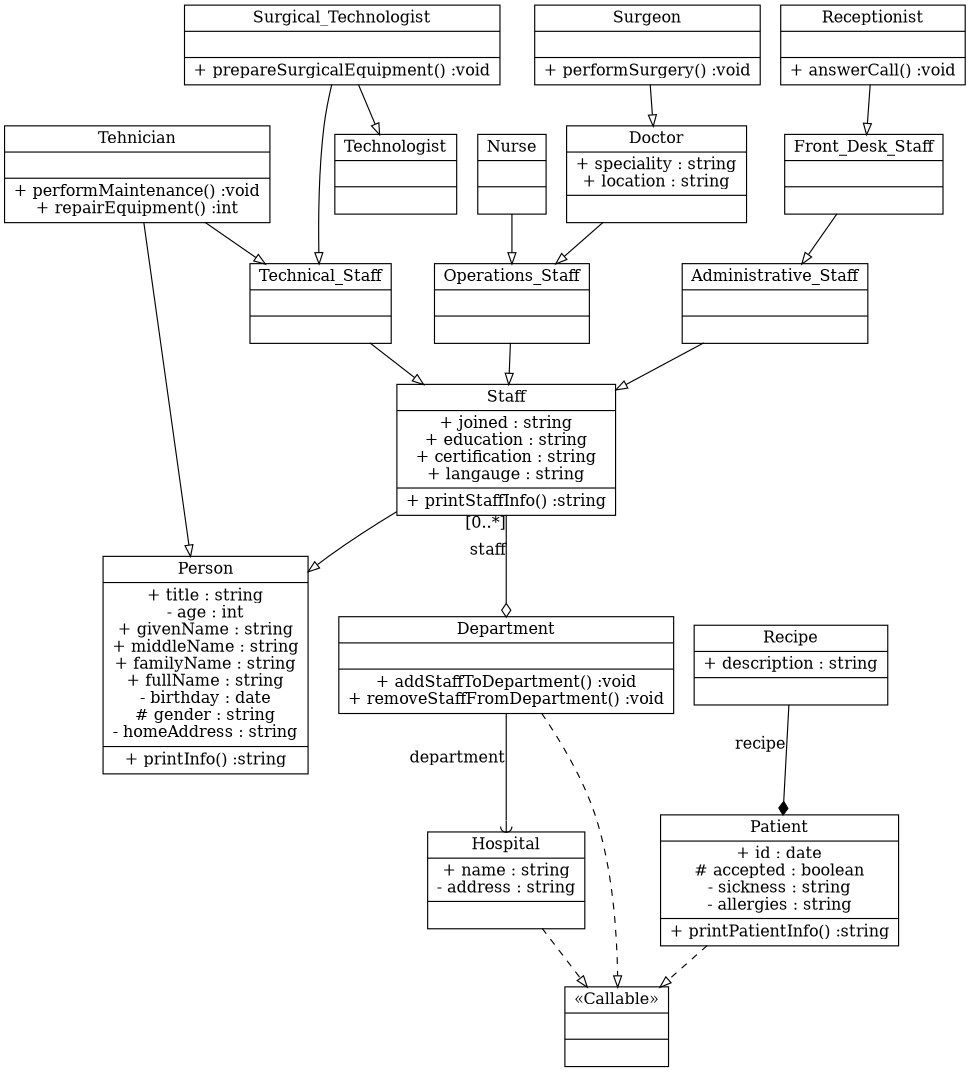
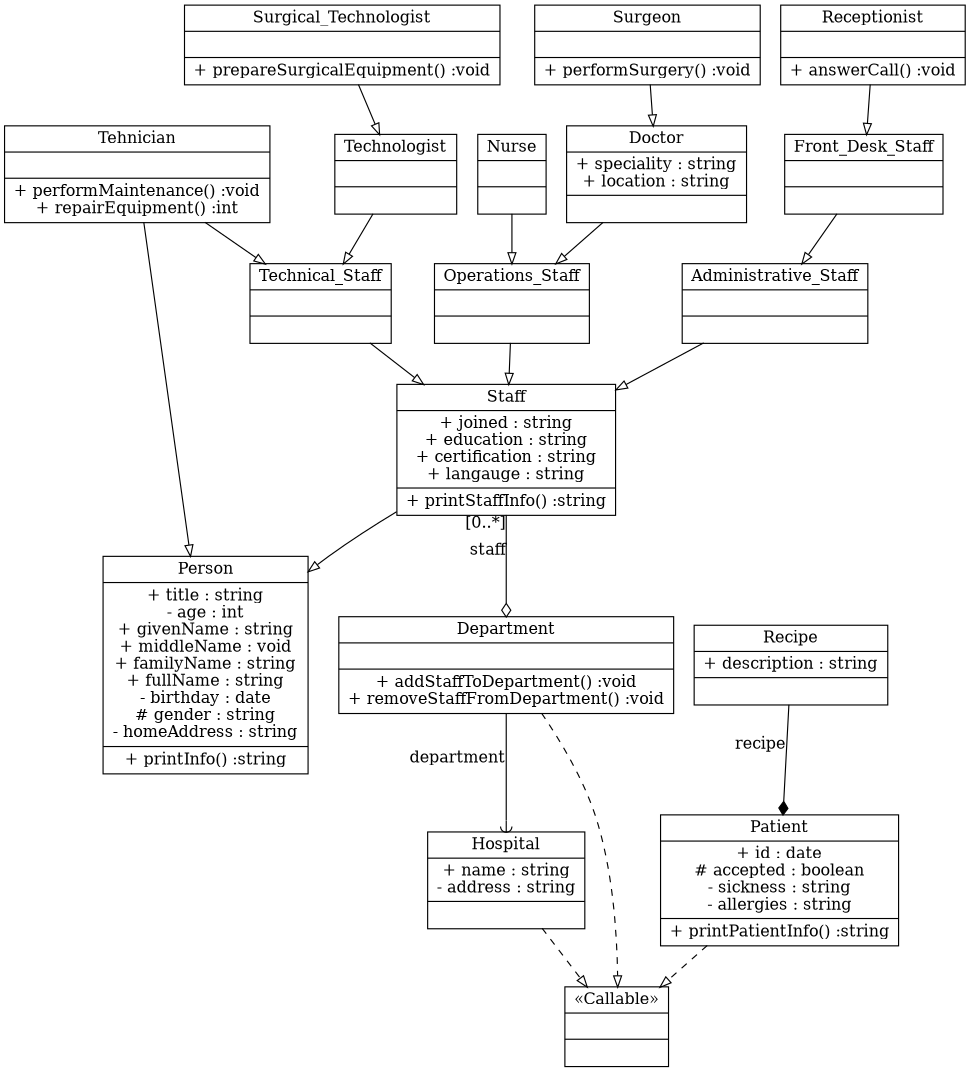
(320, 168) -> (361, 234)
(206, 647) -> (206, 647)
